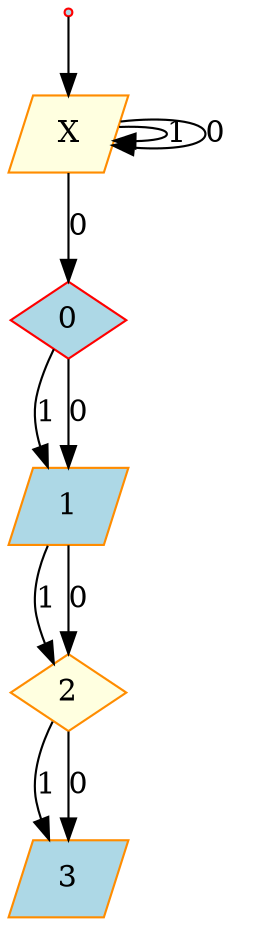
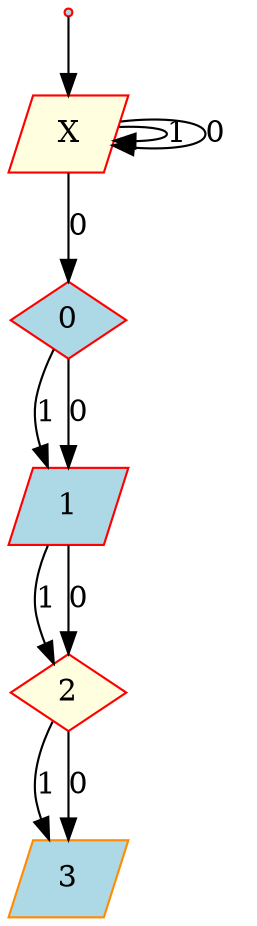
(68, 134) -> (68, 134)
(68, 506) -> (68, 506)
(68, 693) -> (68, 693)
